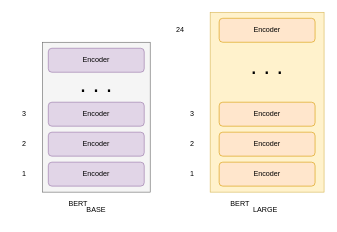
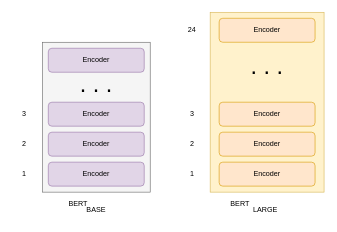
(180, 30) -> (192, 30)
